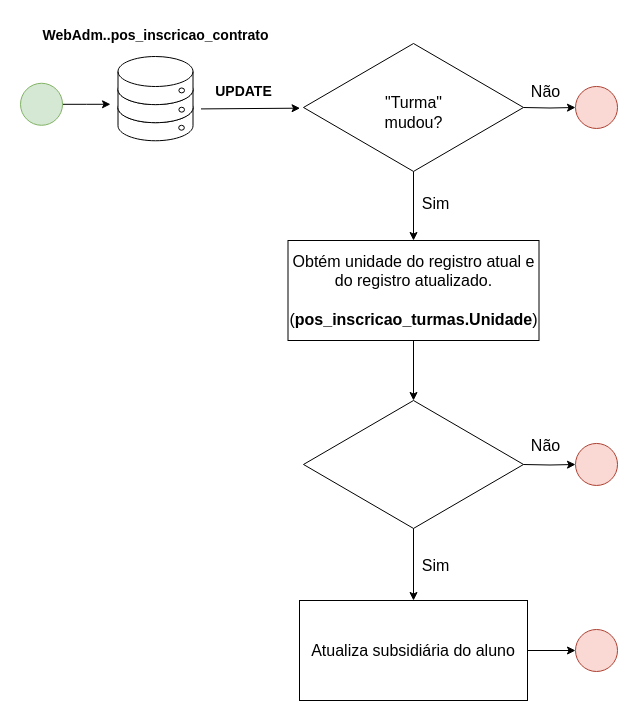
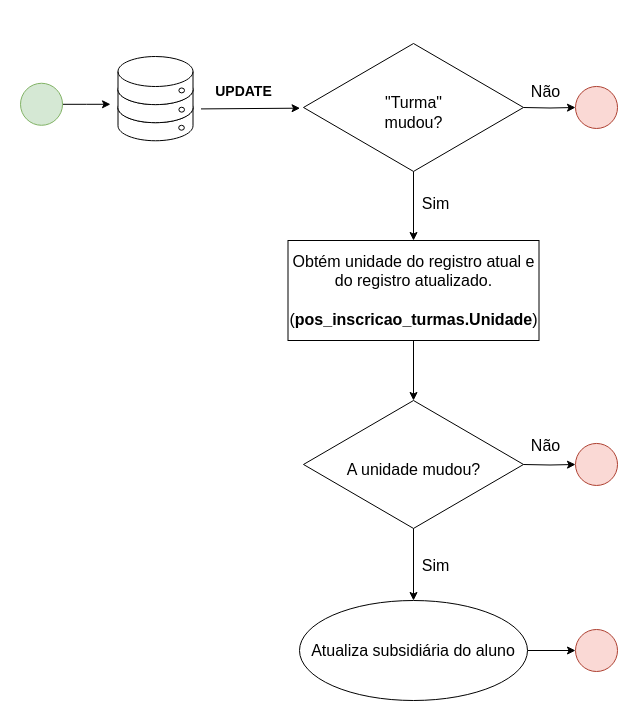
(156, 36) -> none
none -> (414, 469)
(414, 651) -> (414, 651)
